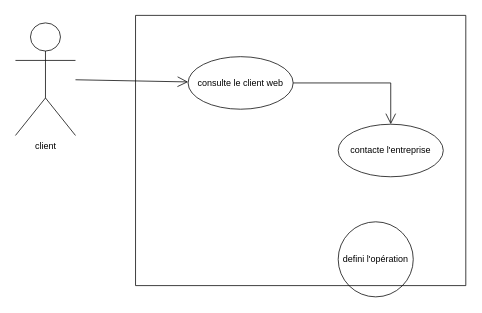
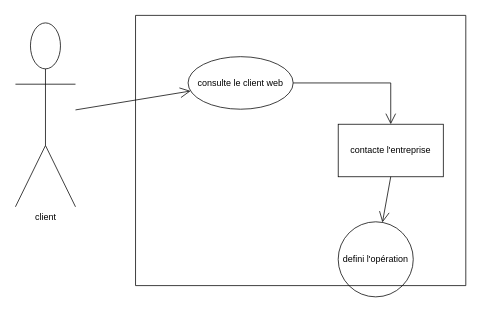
(45, 79) -> (45, 115)
(390, 150) -> (390, 150)
none -> (386, 199)
